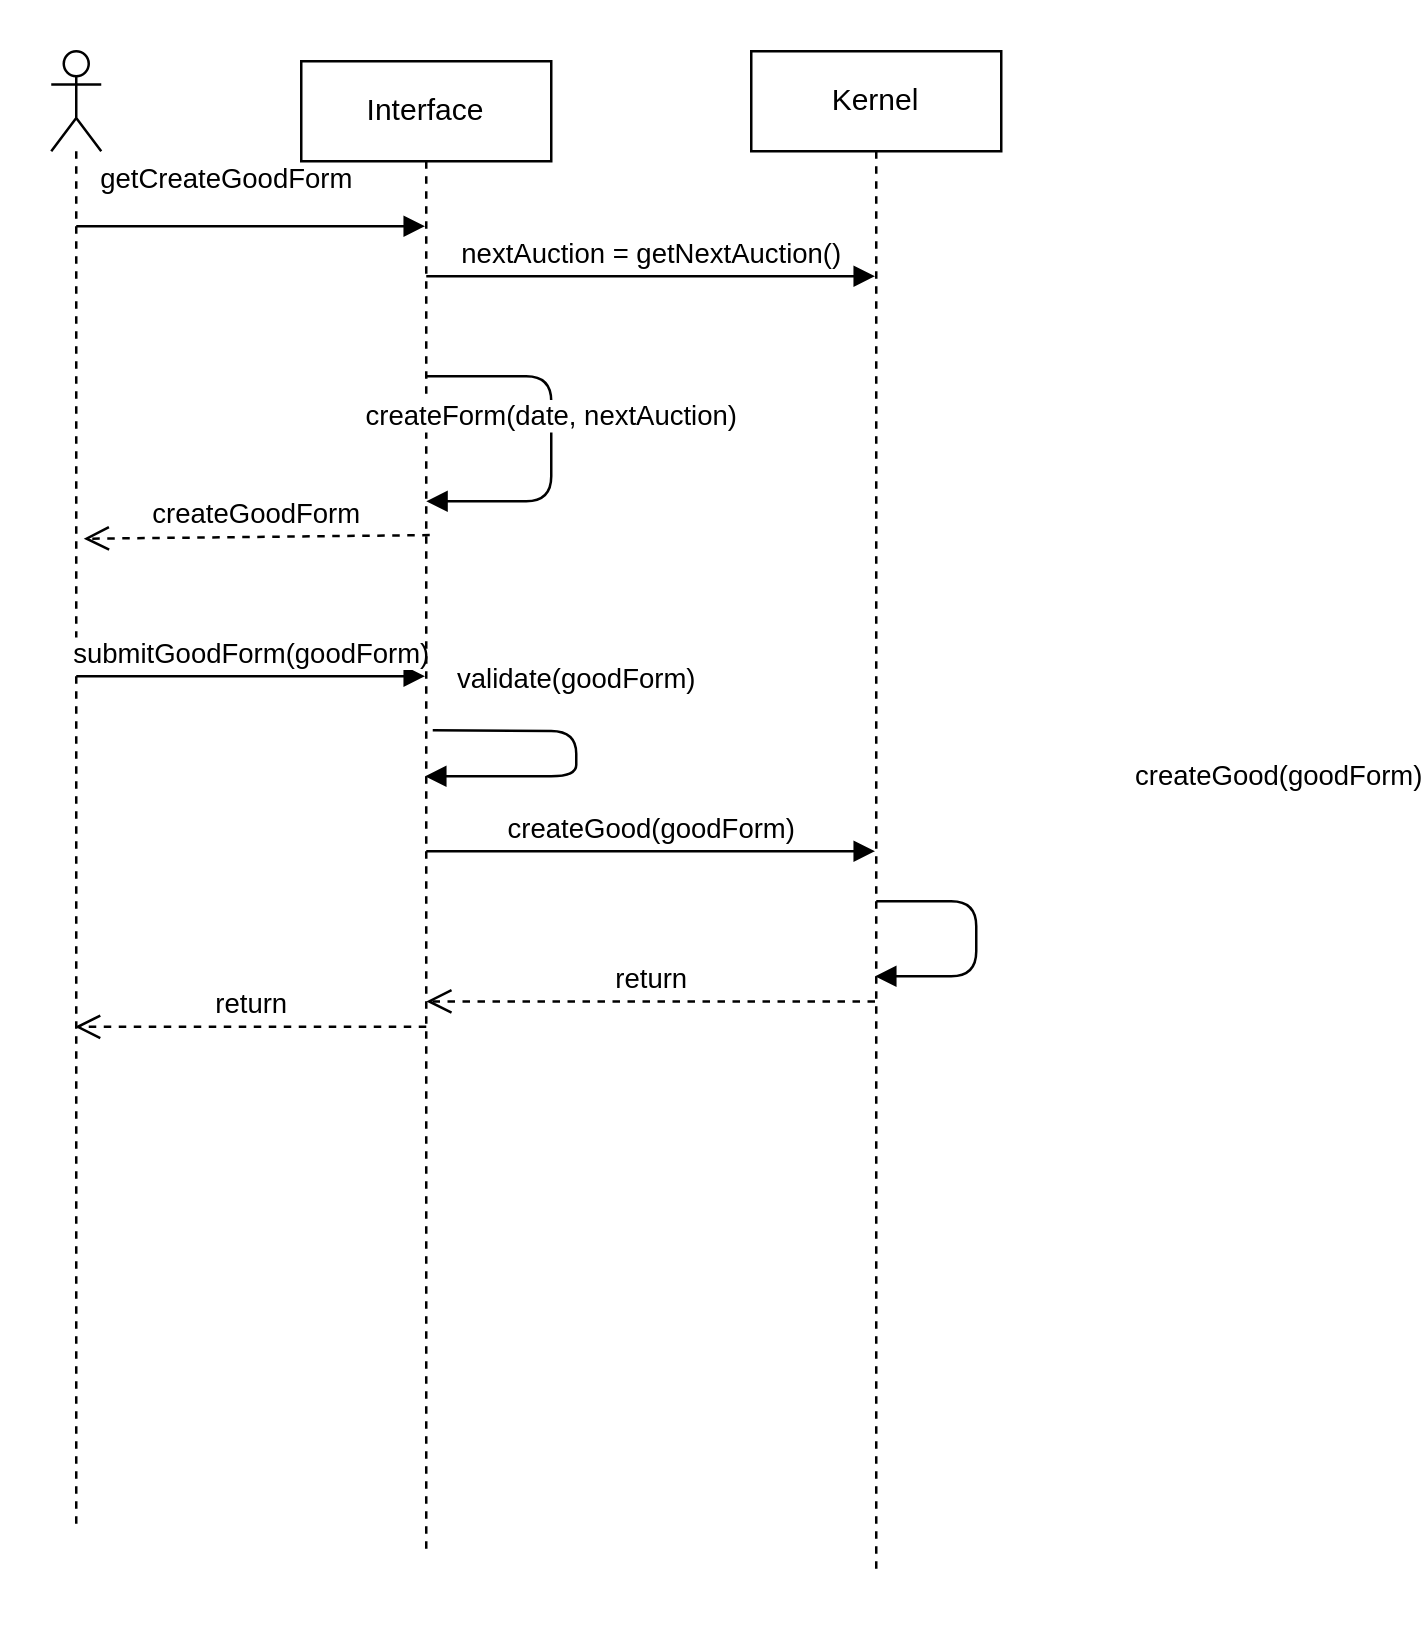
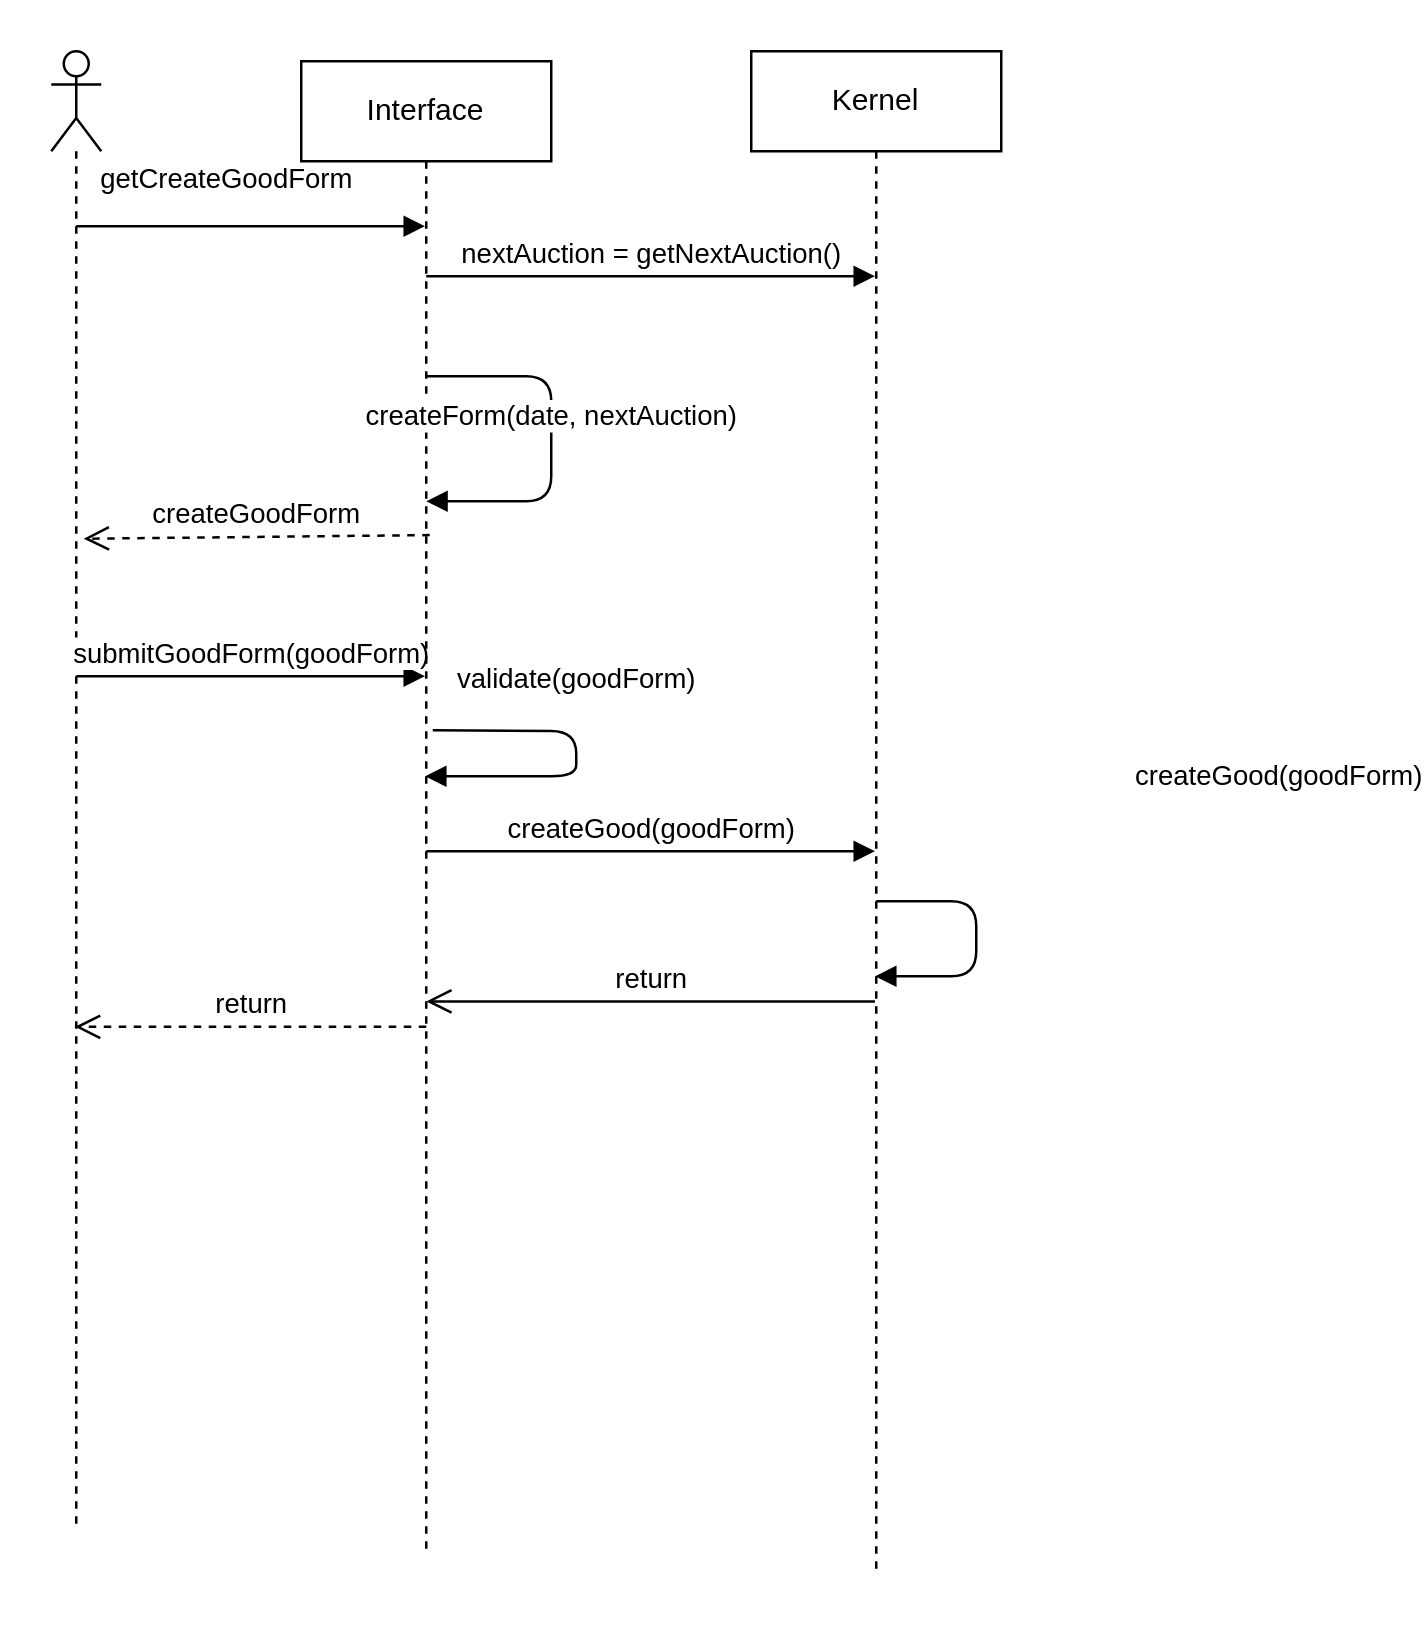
(653, 1001) -> (653, 1001)
